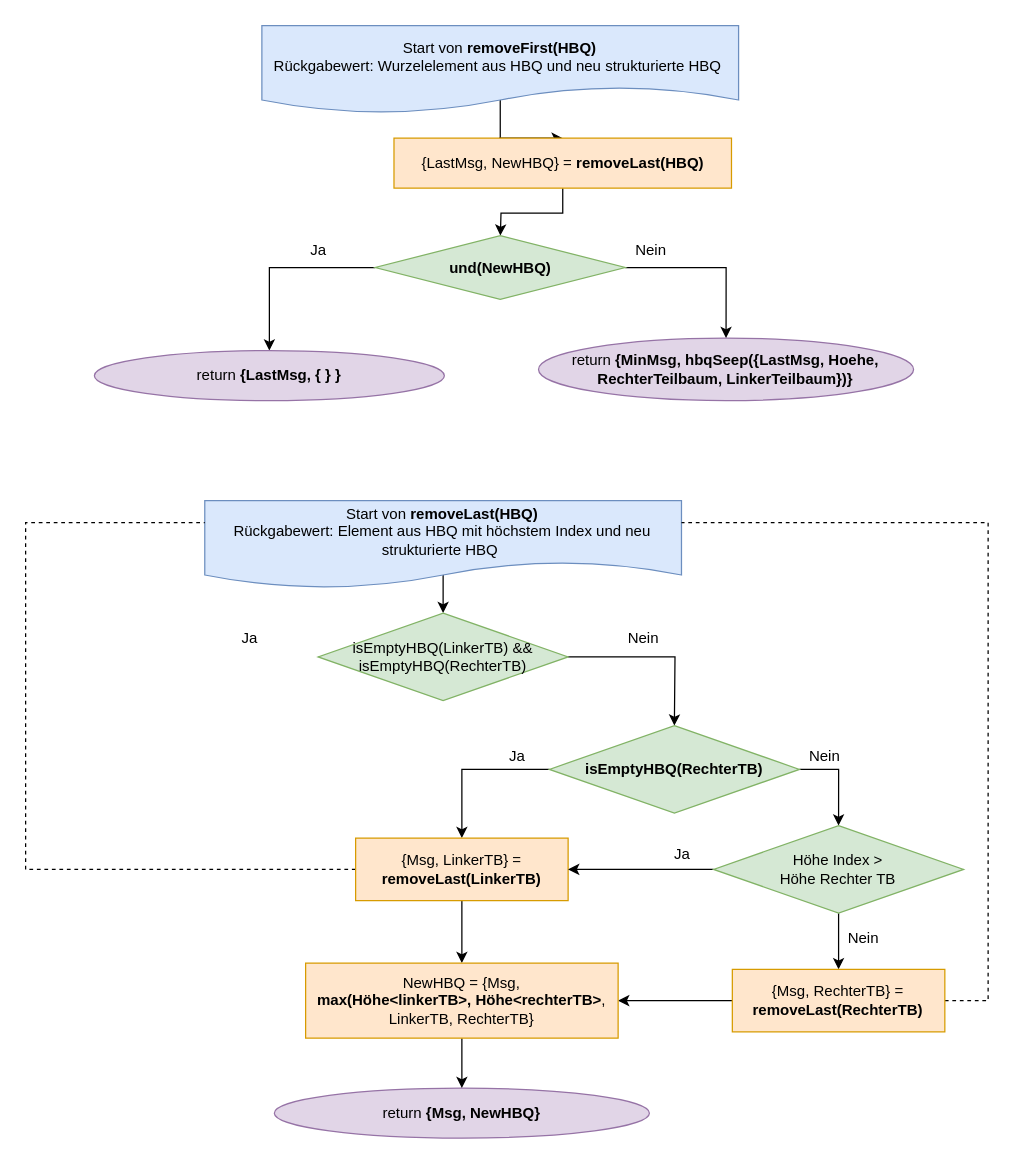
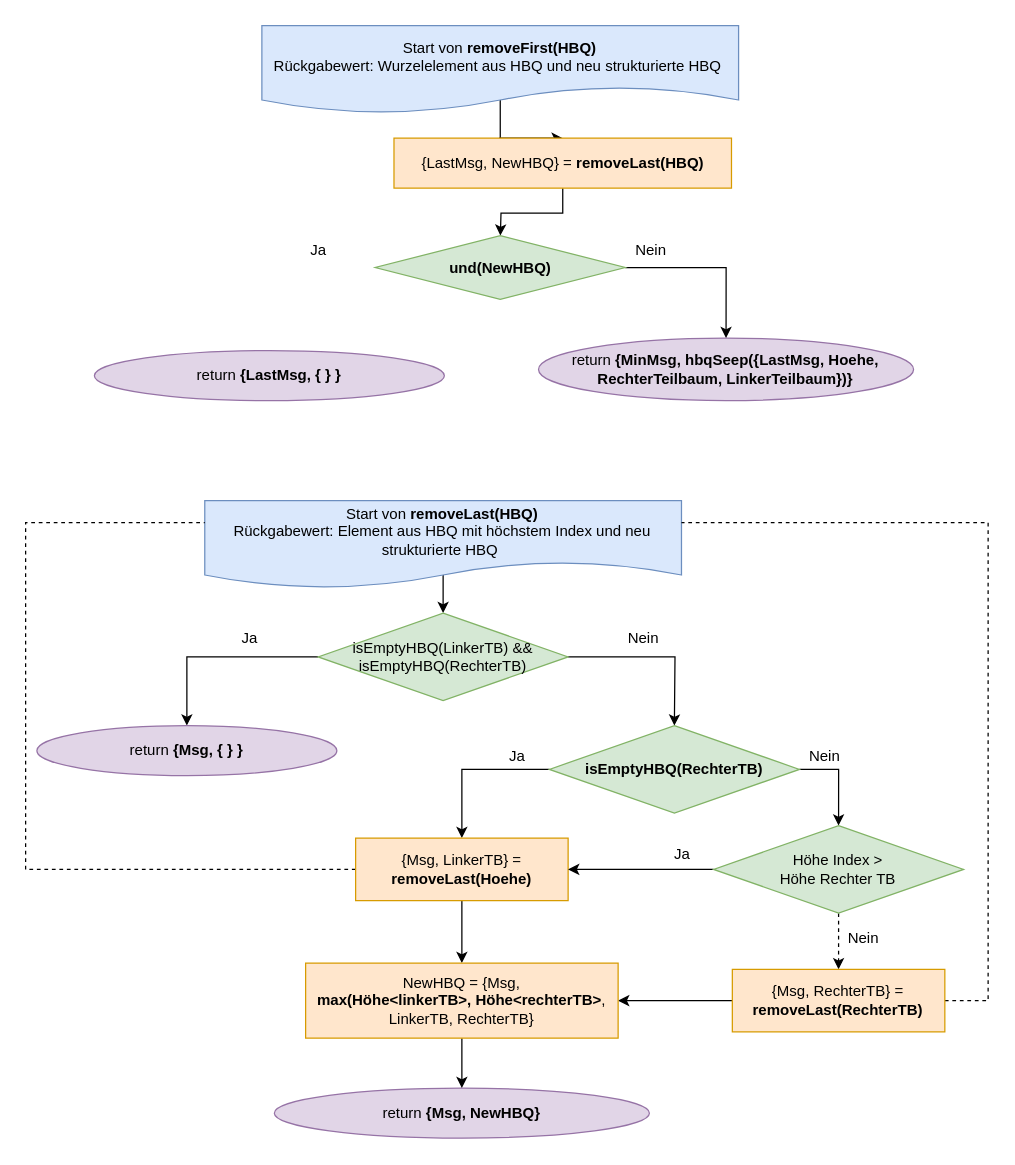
(284, 268) -> none
none -> (223, 657)
none -> (187, 751)
(462, 869) -> (462, 869)
(839, 937) -> (839, 937)
